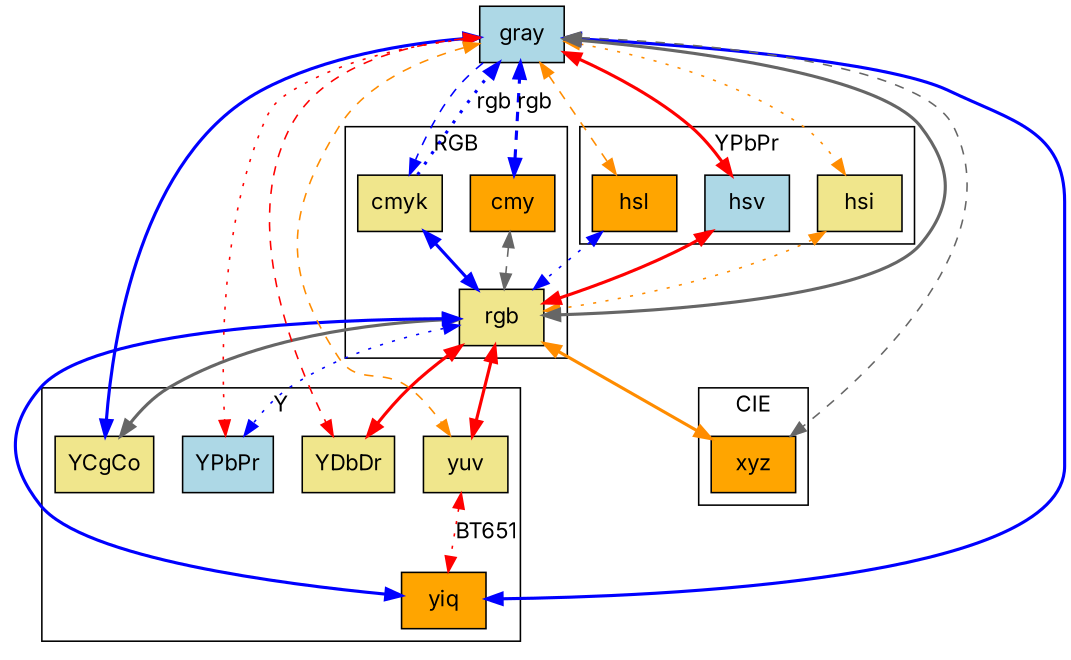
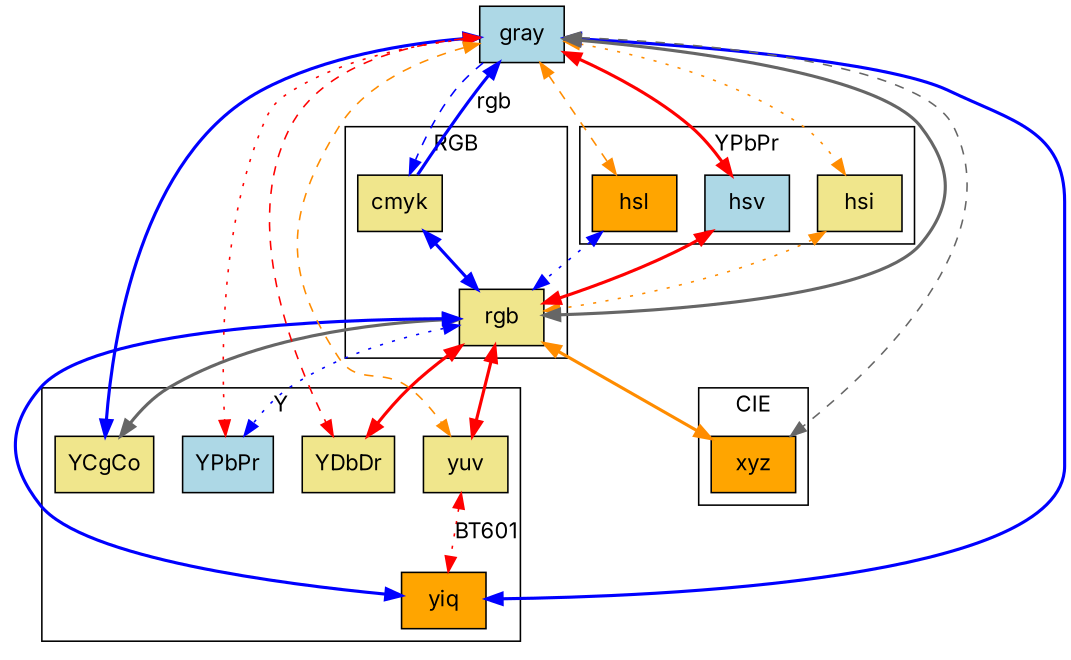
(457, 117) -> (457, 117)
(513, 203) -> none
(487, 533) -> (487, 533)
